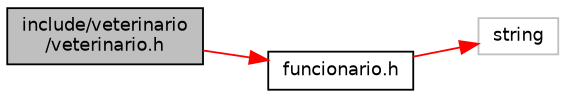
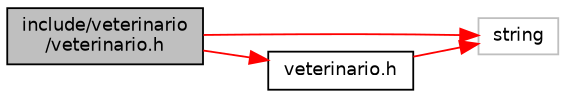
none -> (332, 34)
(341, 71) -> (341, 71)
